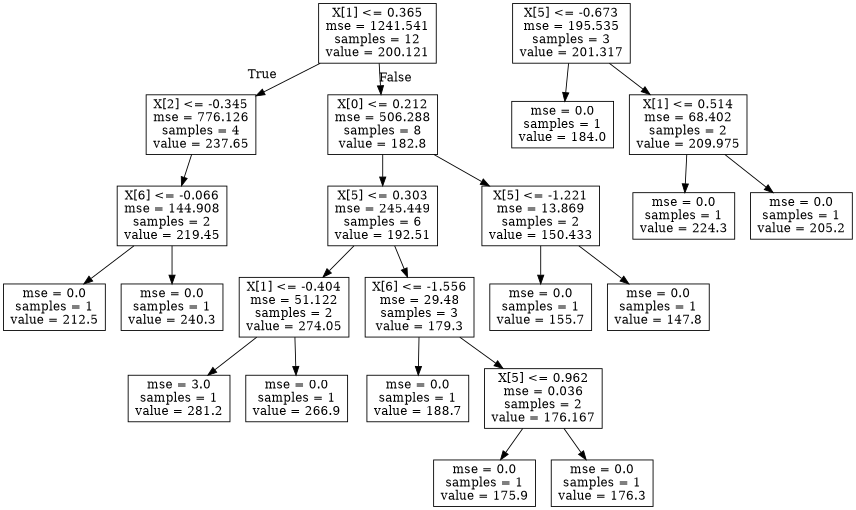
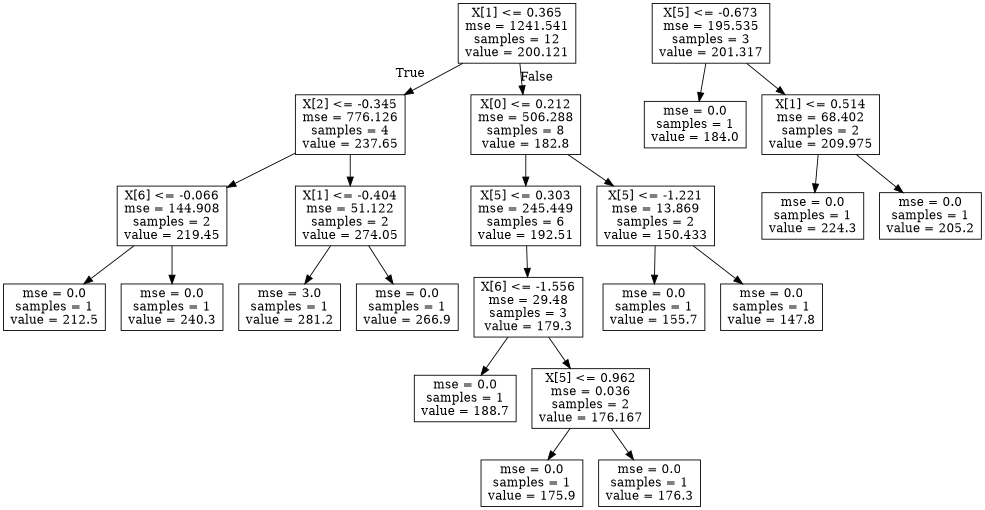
(342, 258) -> (350, 166)
